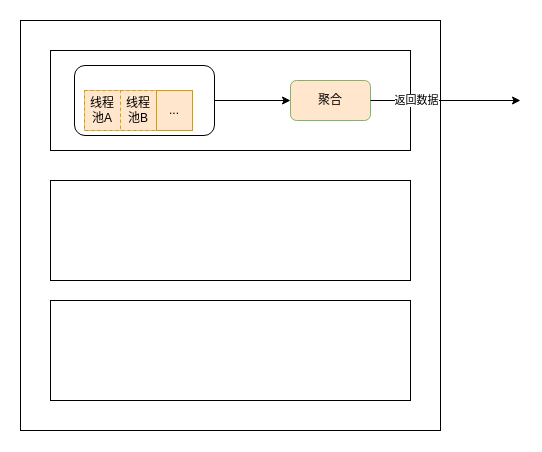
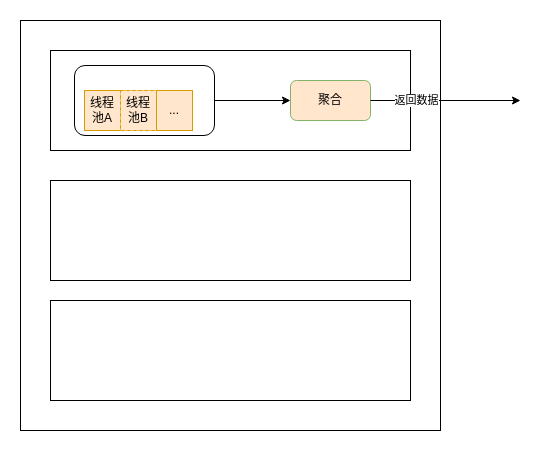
(103, 111) -> (103, 111)
